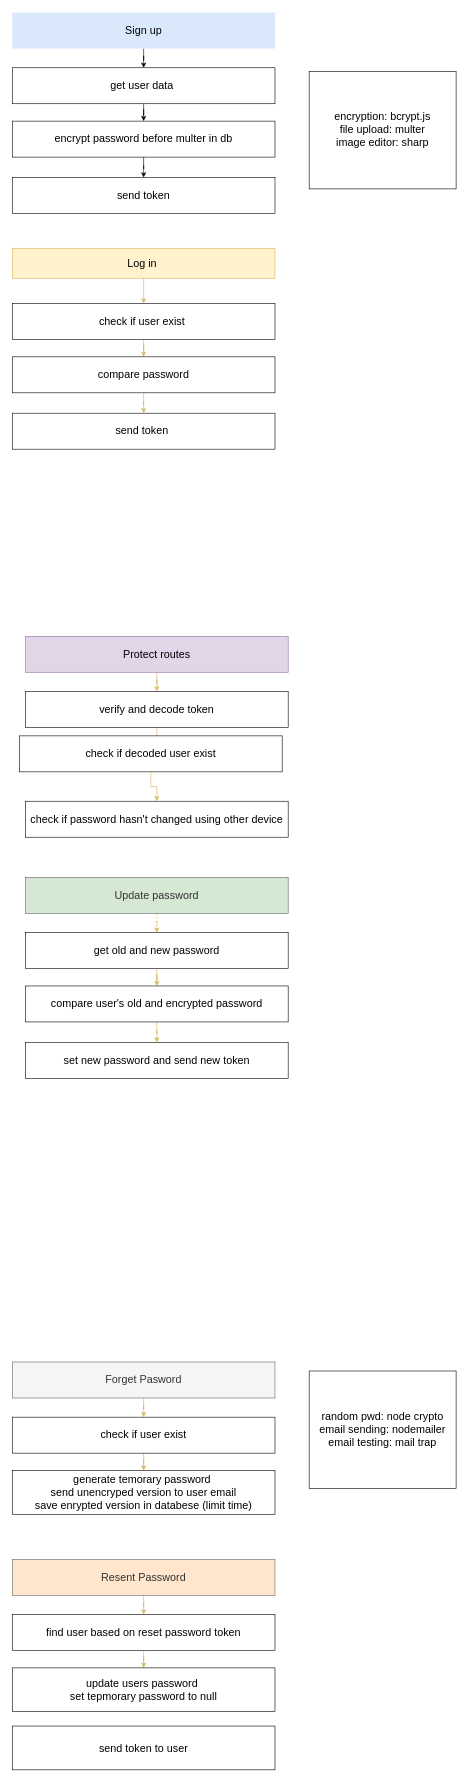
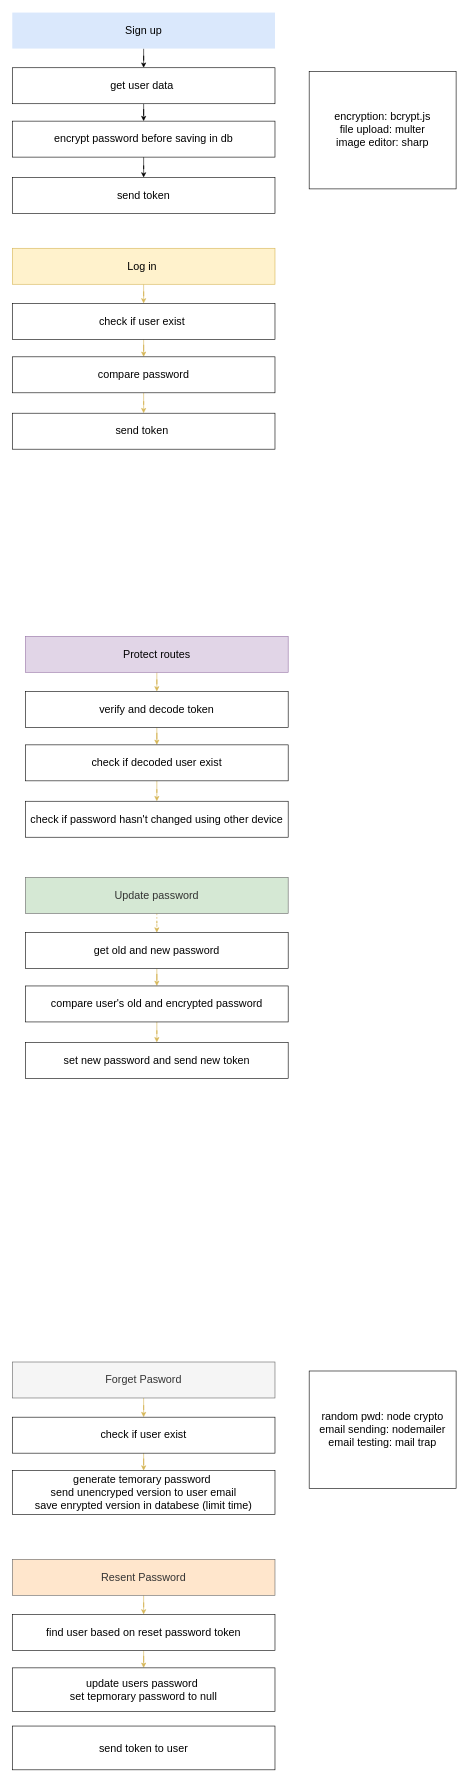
(144, 139) -> (144, 139)
(144, 263) -> (144, 266)
(151, 754) -> (157, 763)
